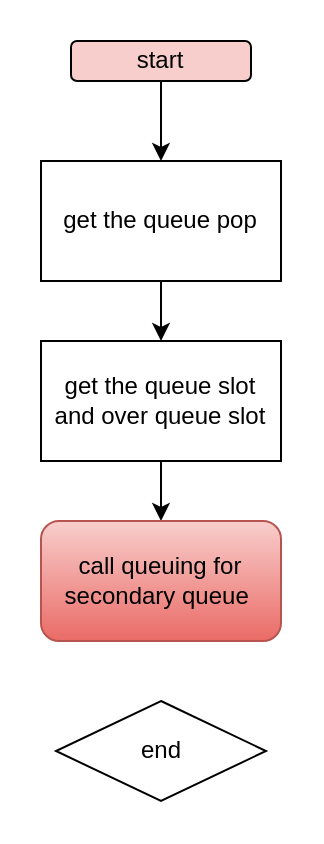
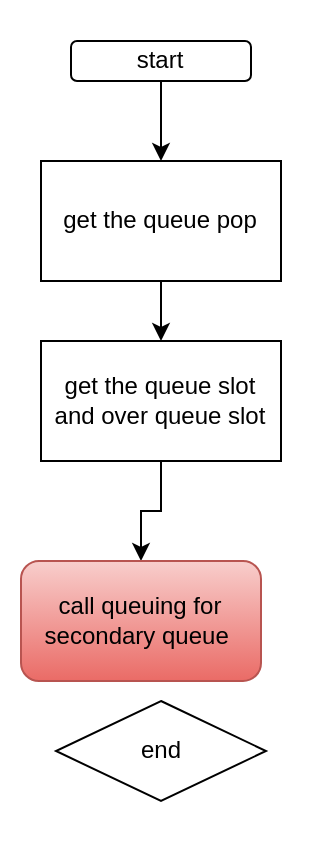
(161, 61) -> (161, 61)
(161, 581) -> (141, 621)
